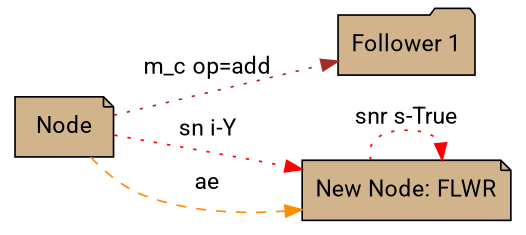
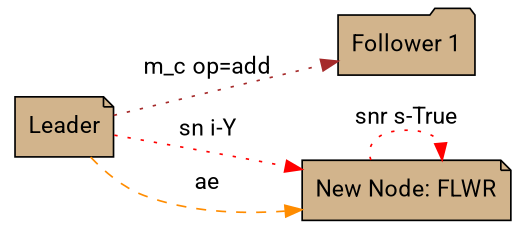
(64, 127) -> (64, 127)
